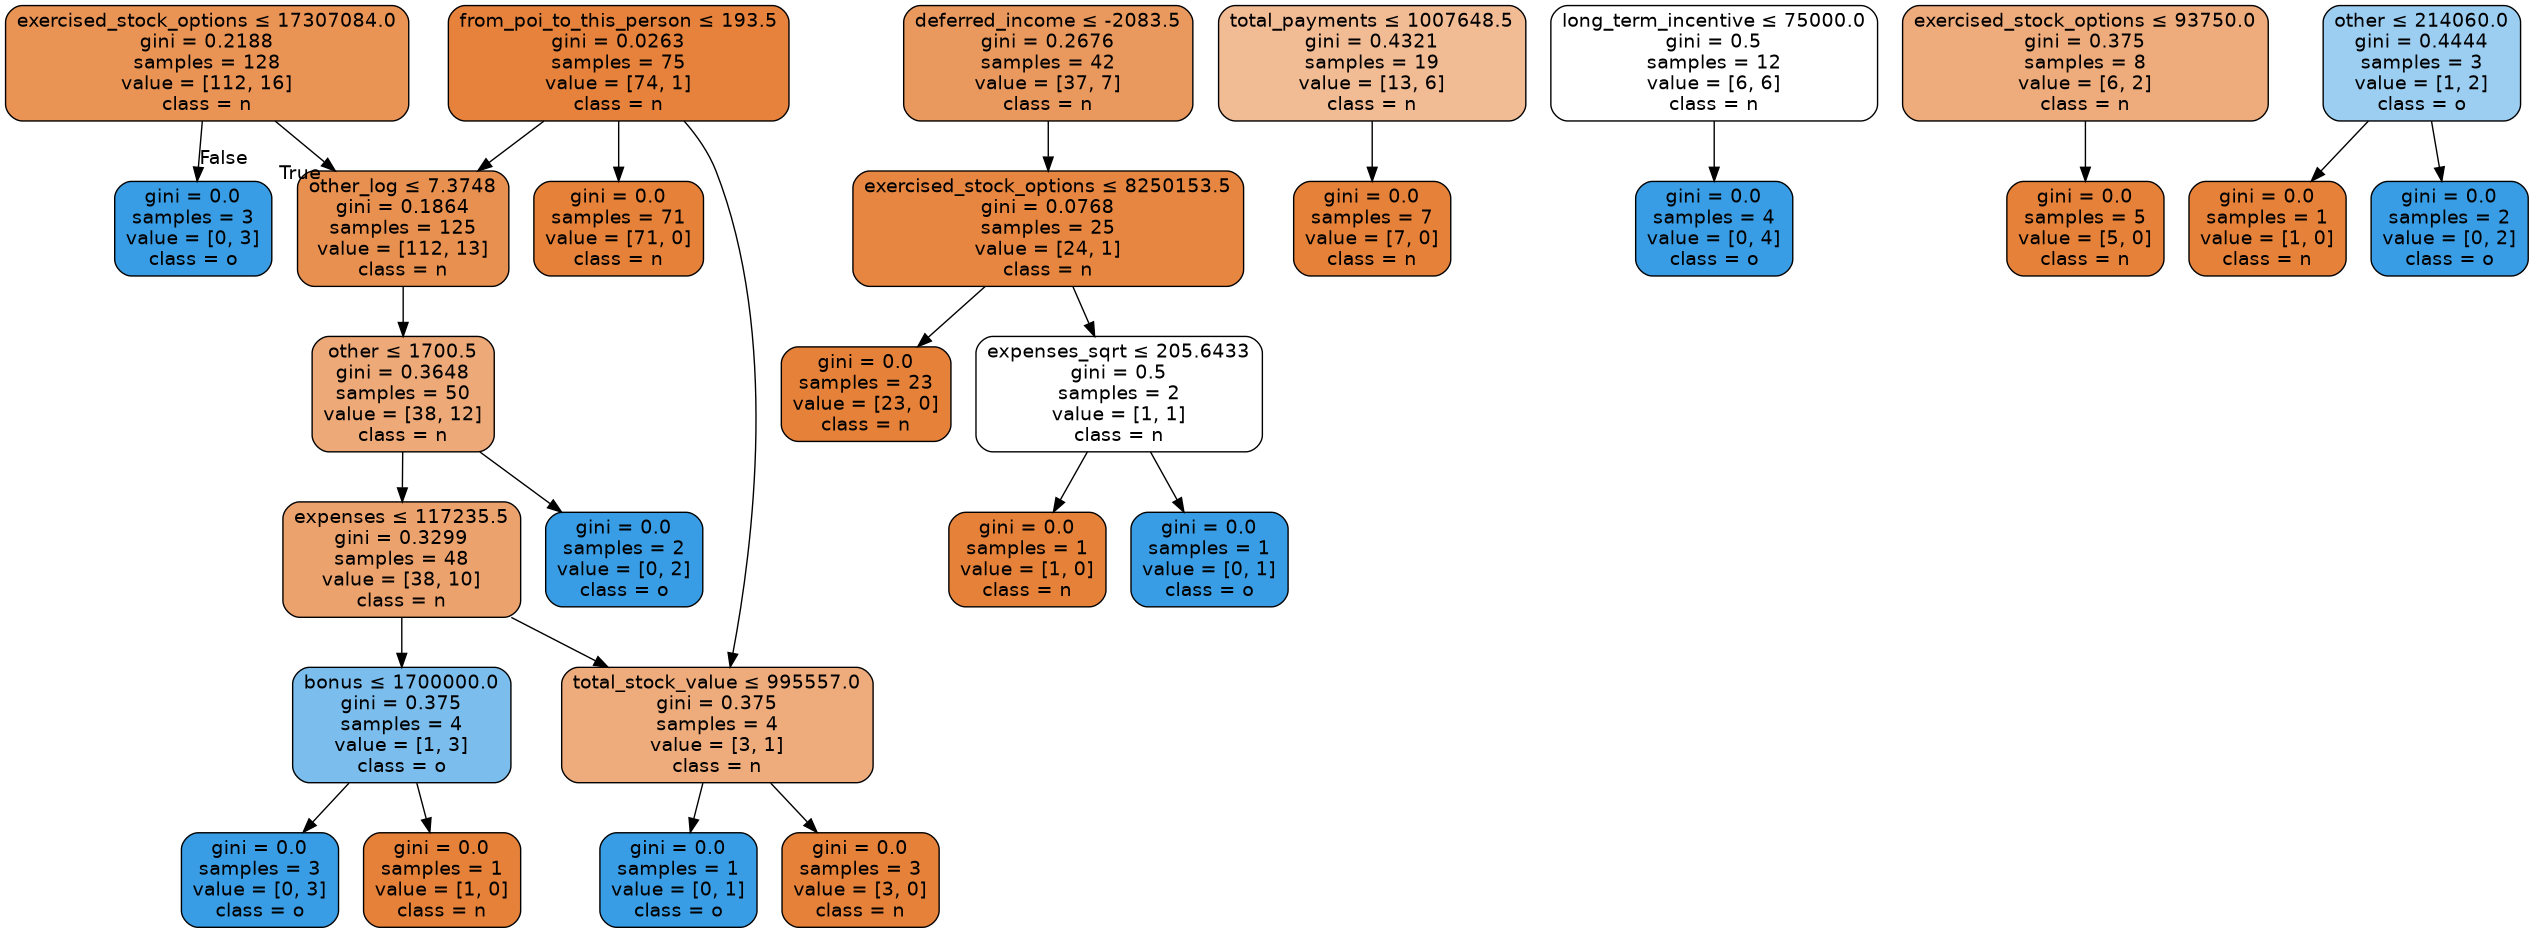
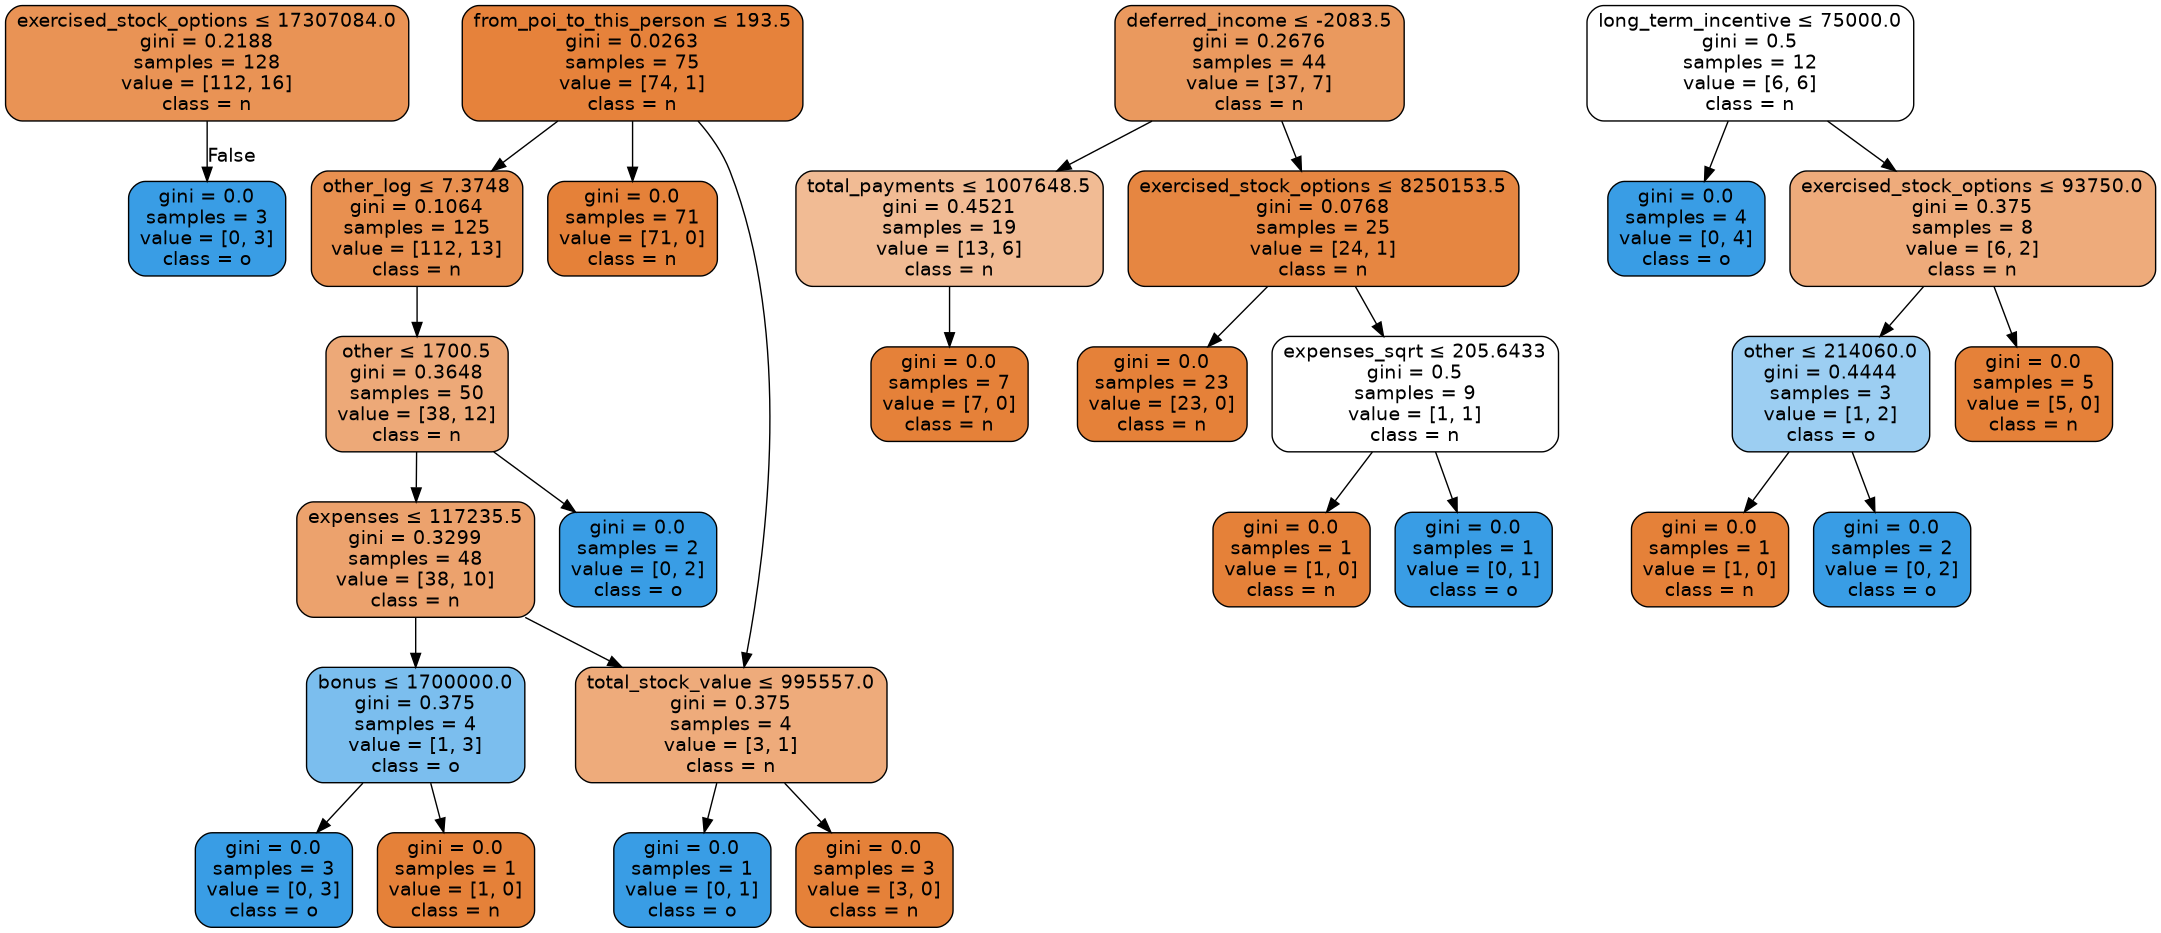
(1372, 42) -> (950, 207)
(1048, 63) -> (1260, 63)
(300, 141) -> none
none -> (1856, 142)
none -> (1111, 143)
(403, 207) -> (417, 207)
none -> (1907, 306)
(1119, 393) -> (1415, 393)
